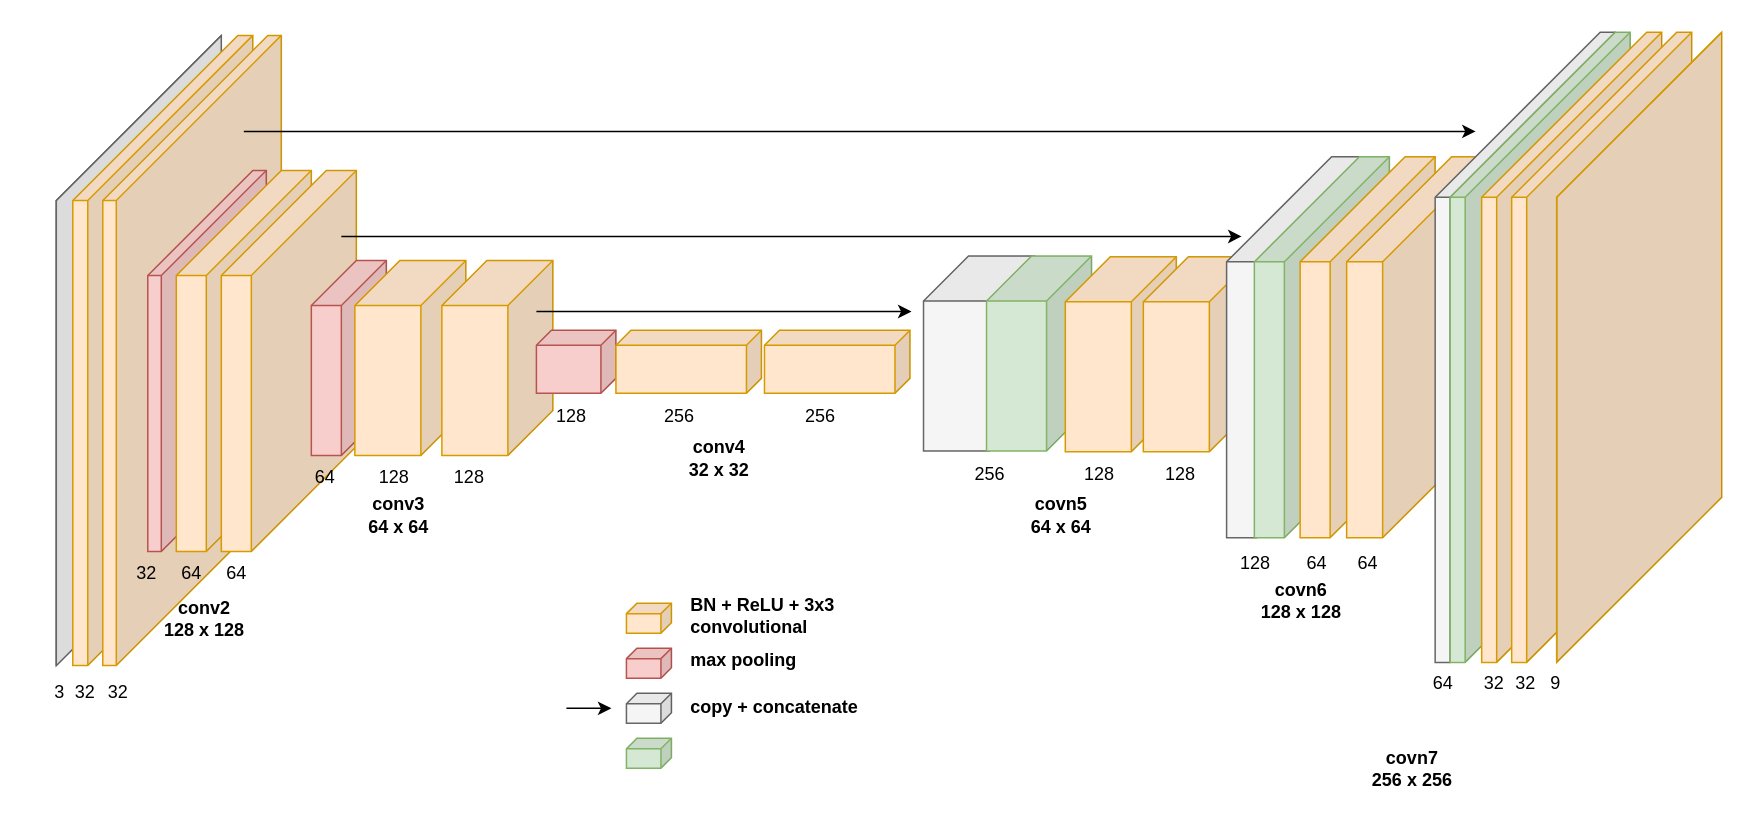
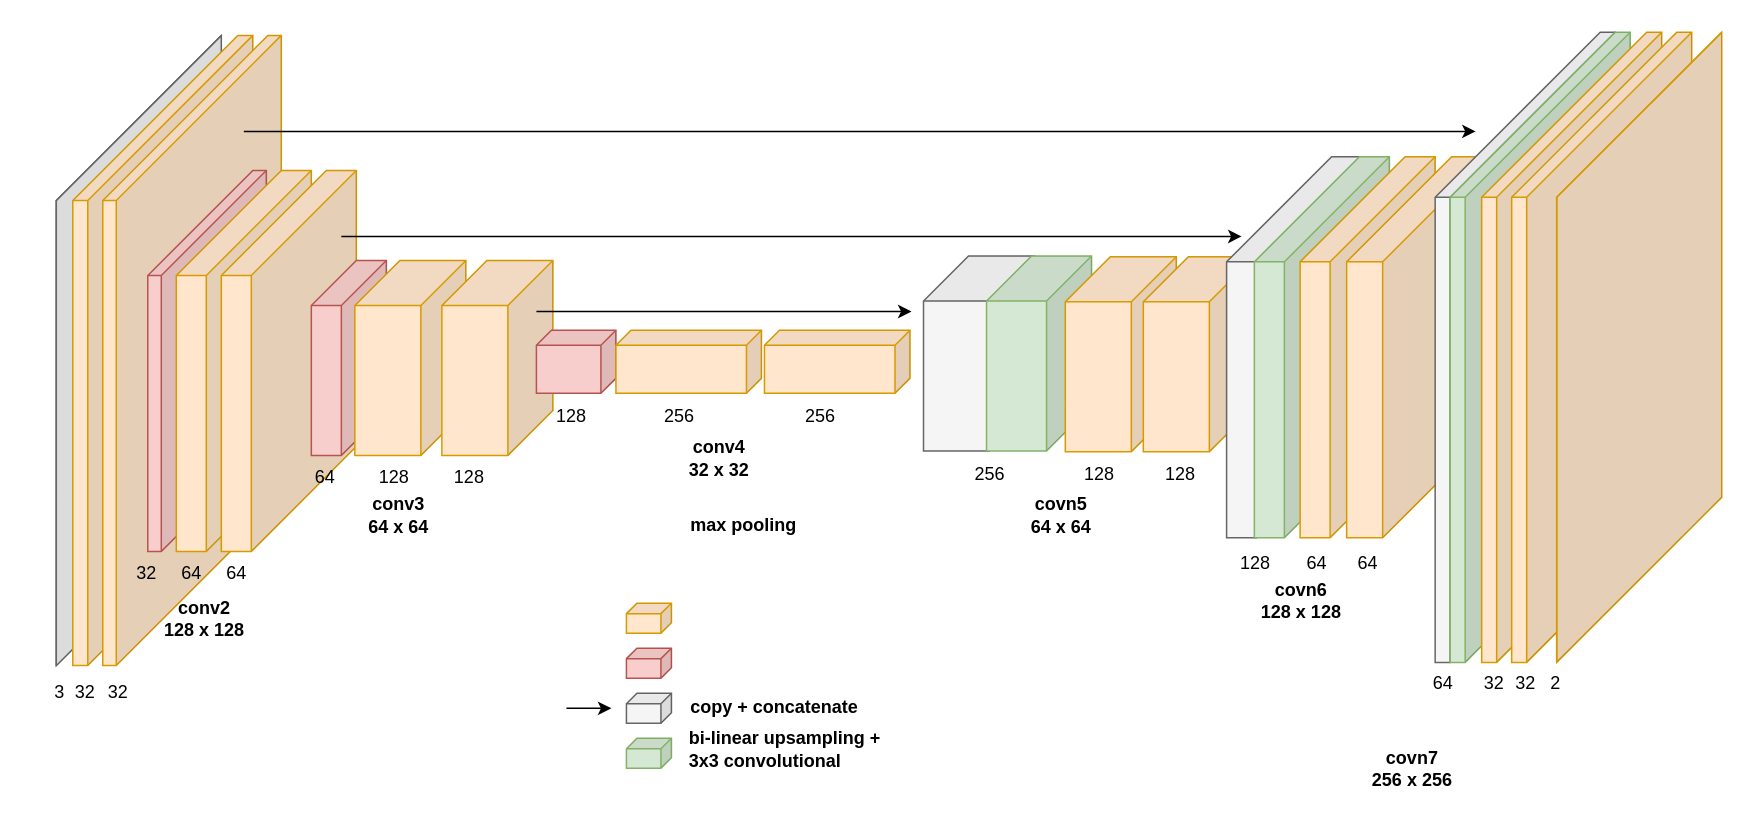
(820, 616) -> none
(791, 661) -> (791, 526)
(1556, 683) -> (1556, 683)
none -> (790, 750)
